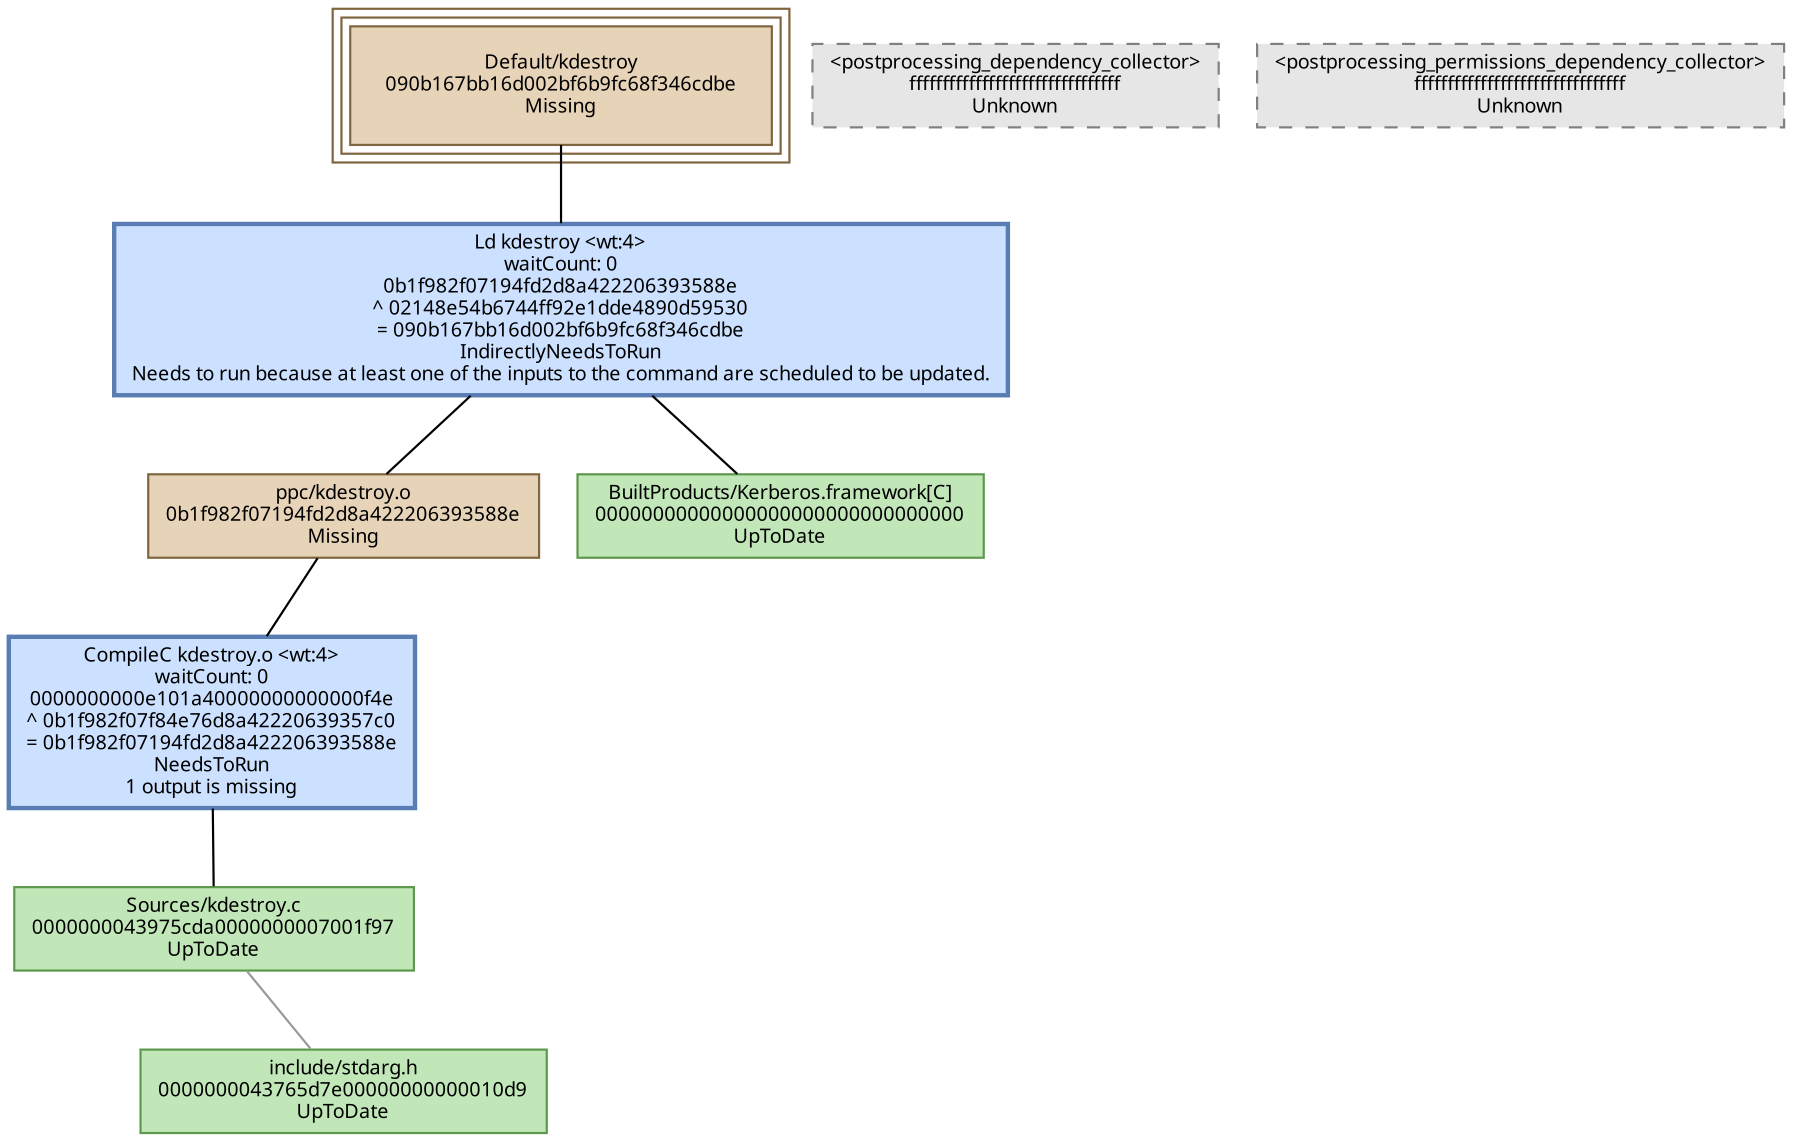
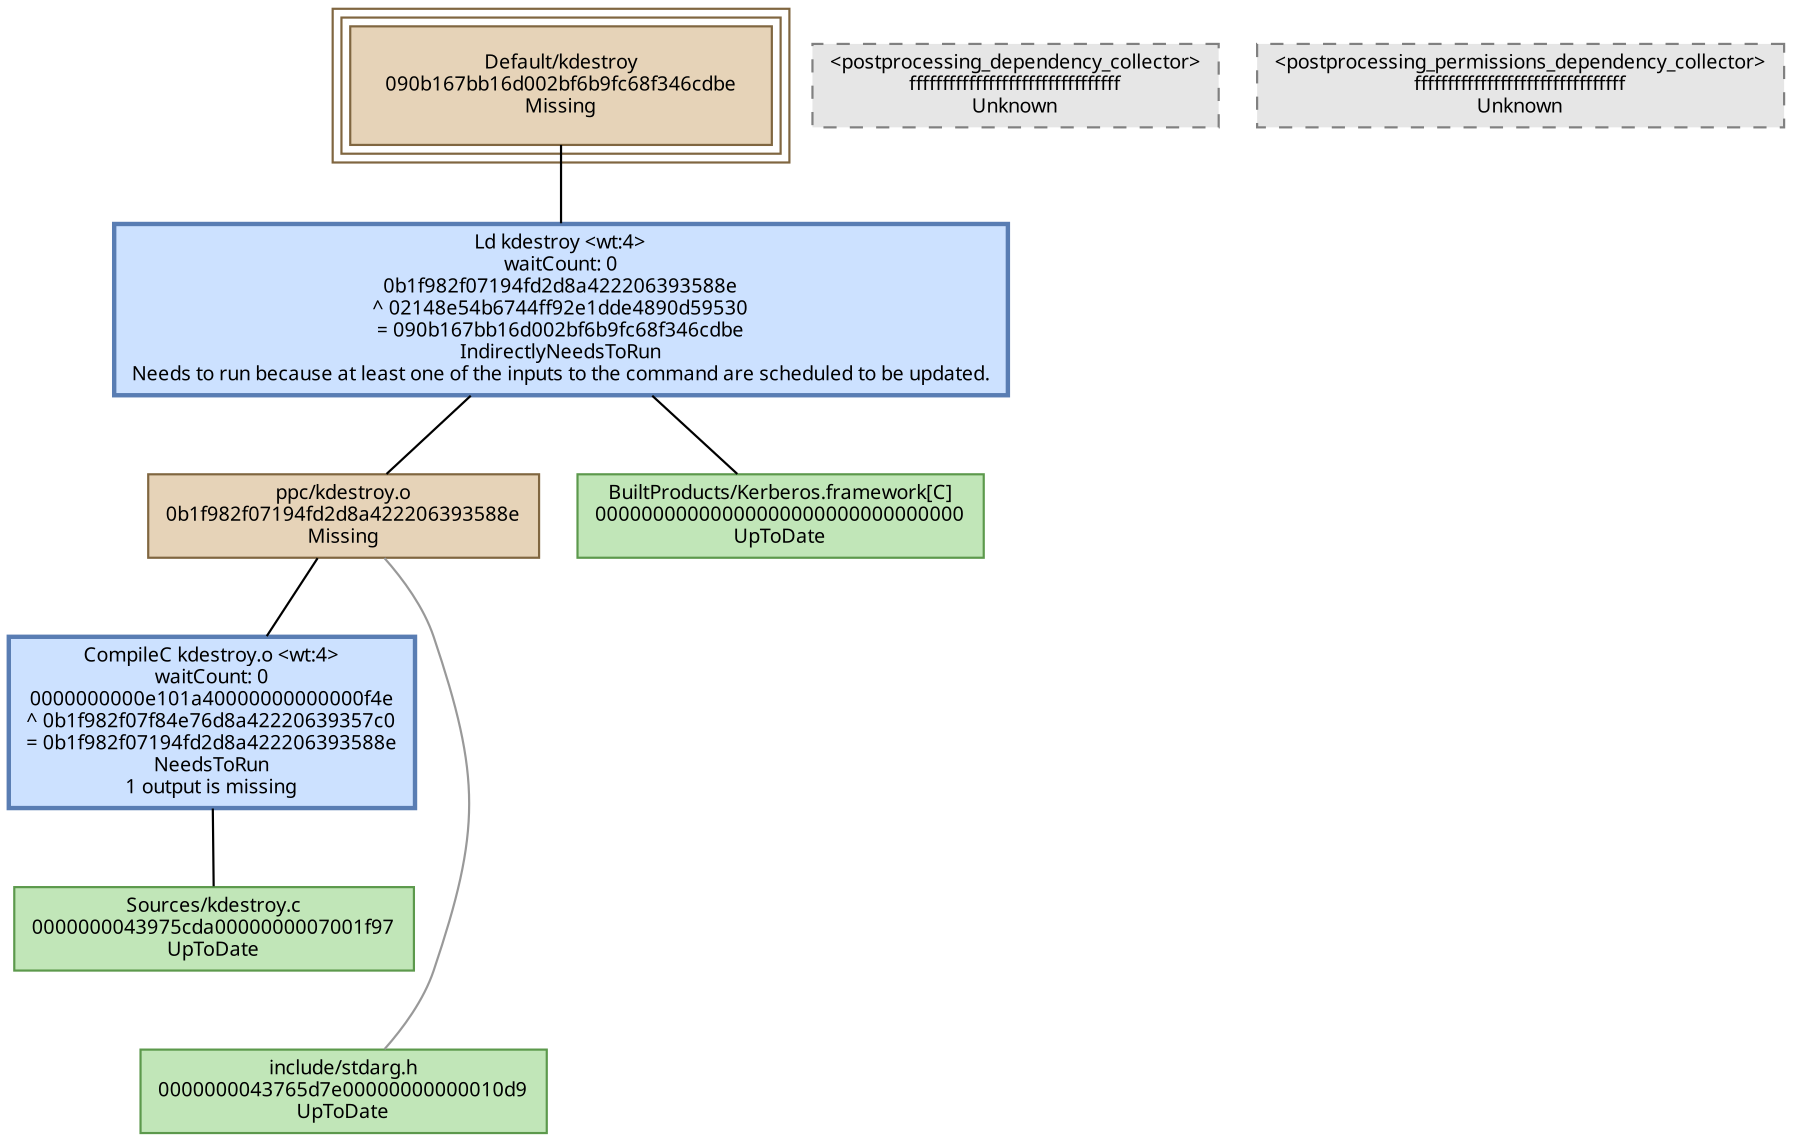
(279, 1010) -> (469, 804)
